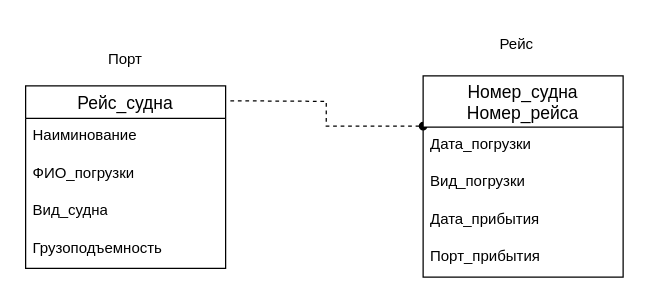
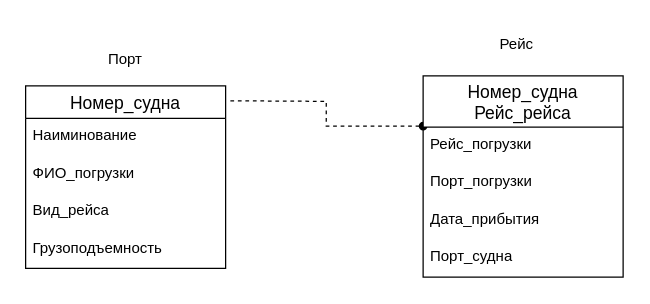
(523, 92) -> (523, 92)
(125, 103) -> (125, 103)
(485, 145) -> (485, 145)
(481, 182) -> (485, 182)
(71, 211) -> (71, 211)
(485, 257) -> (473, 257)
